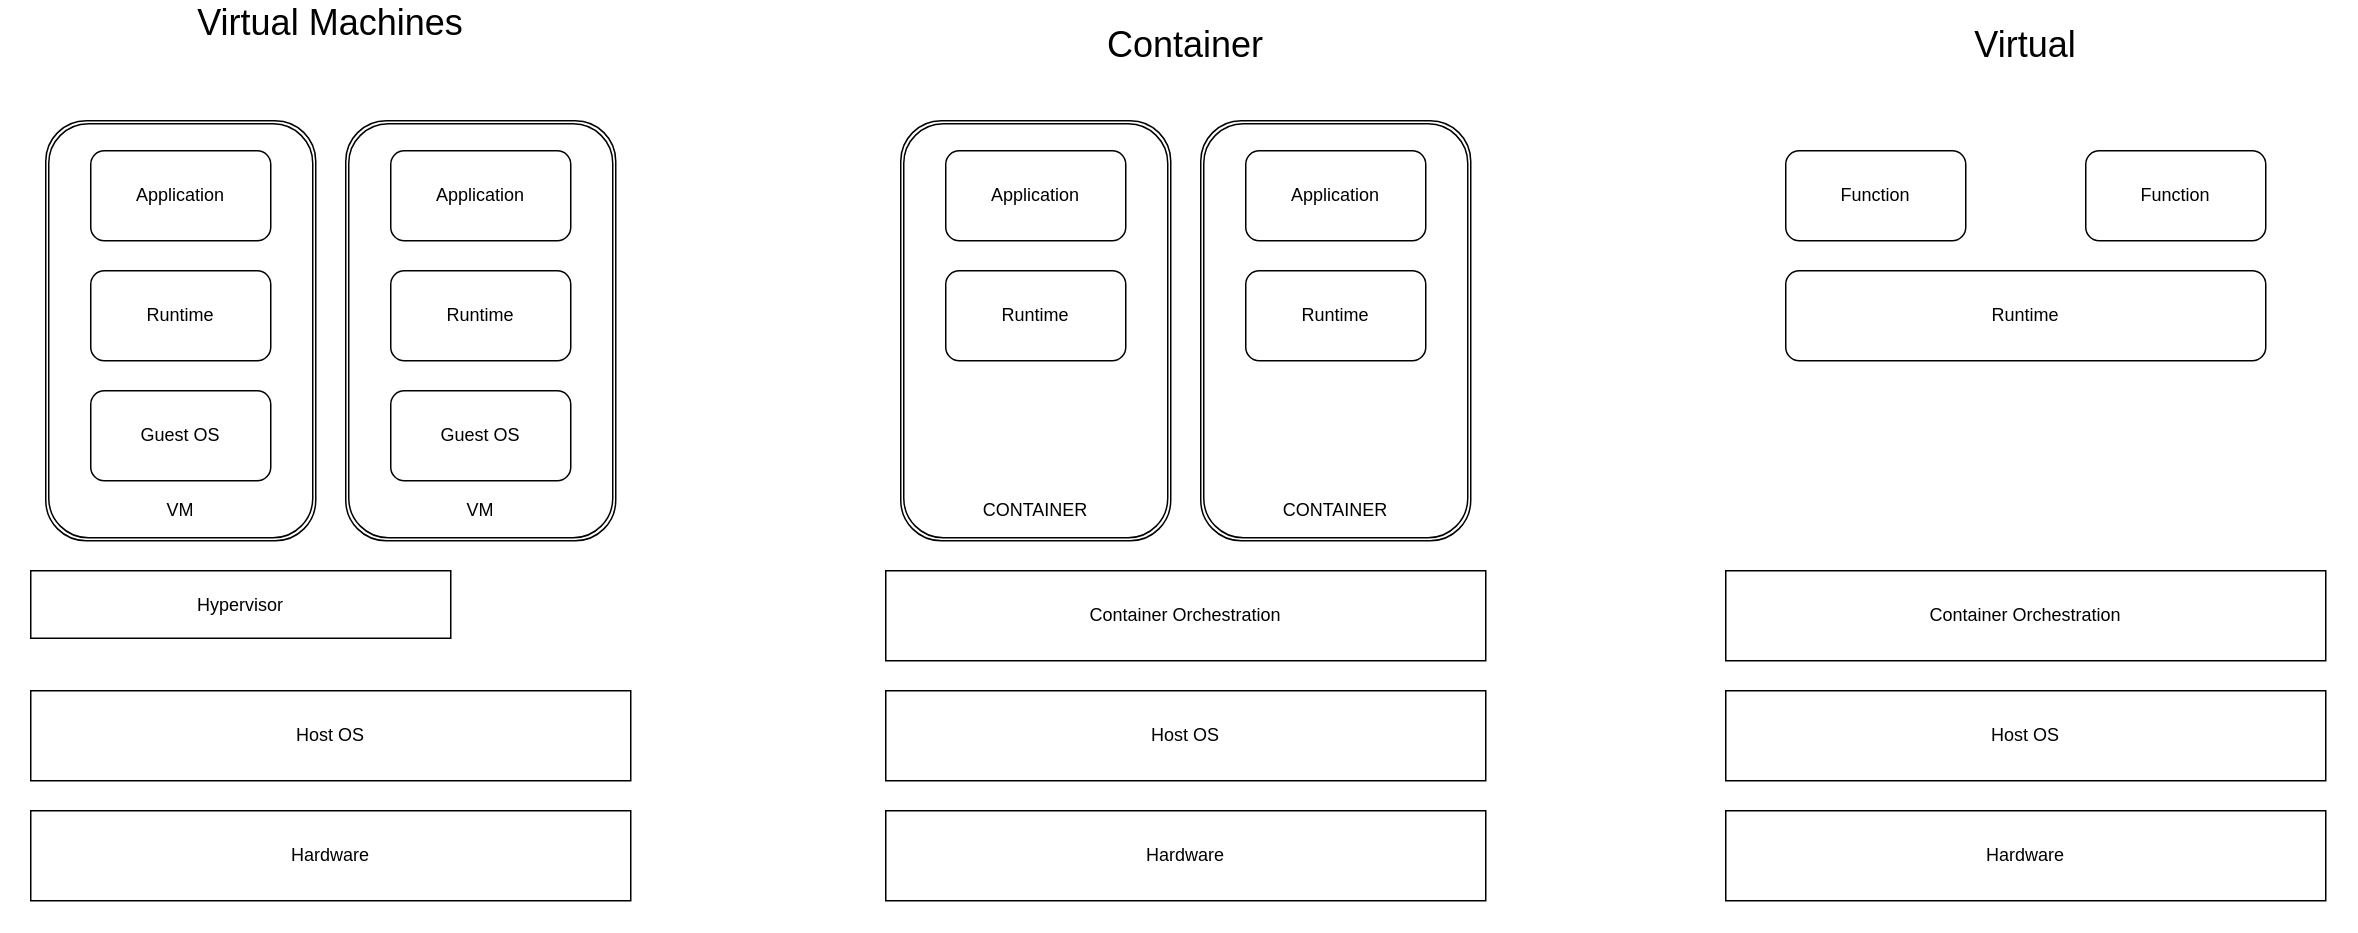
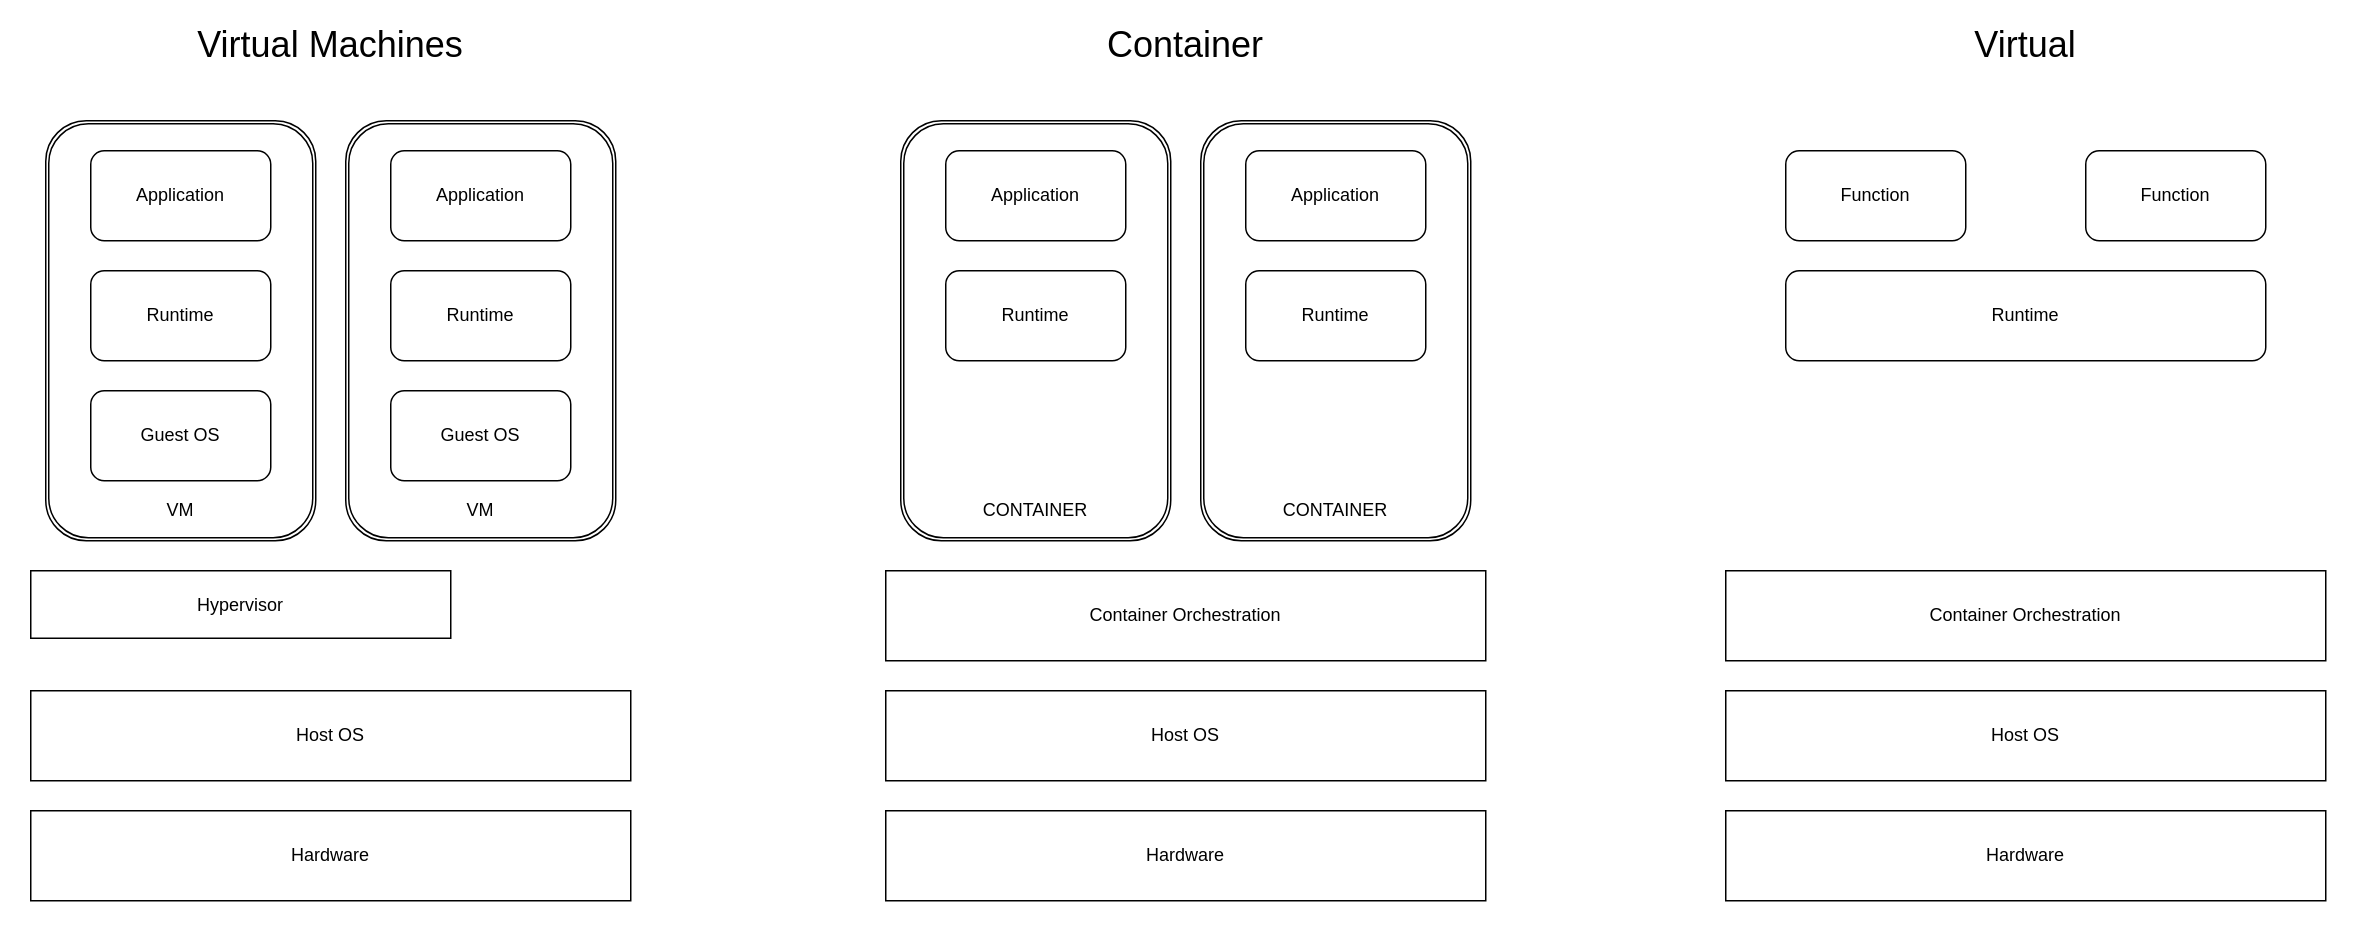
(331, 23) -> (331, 46)
